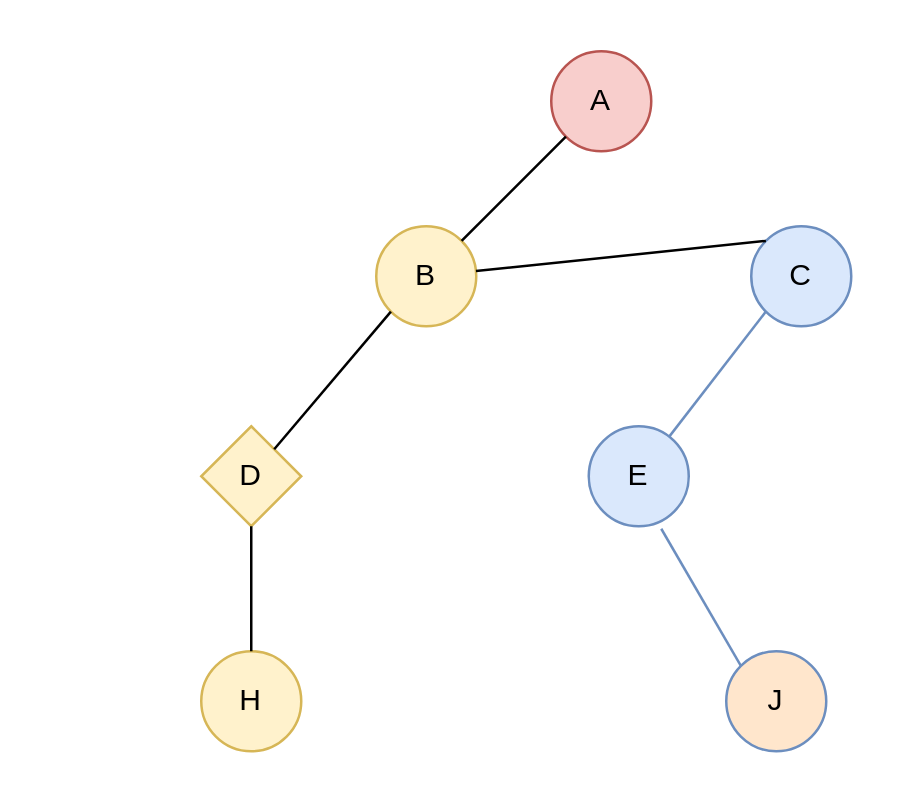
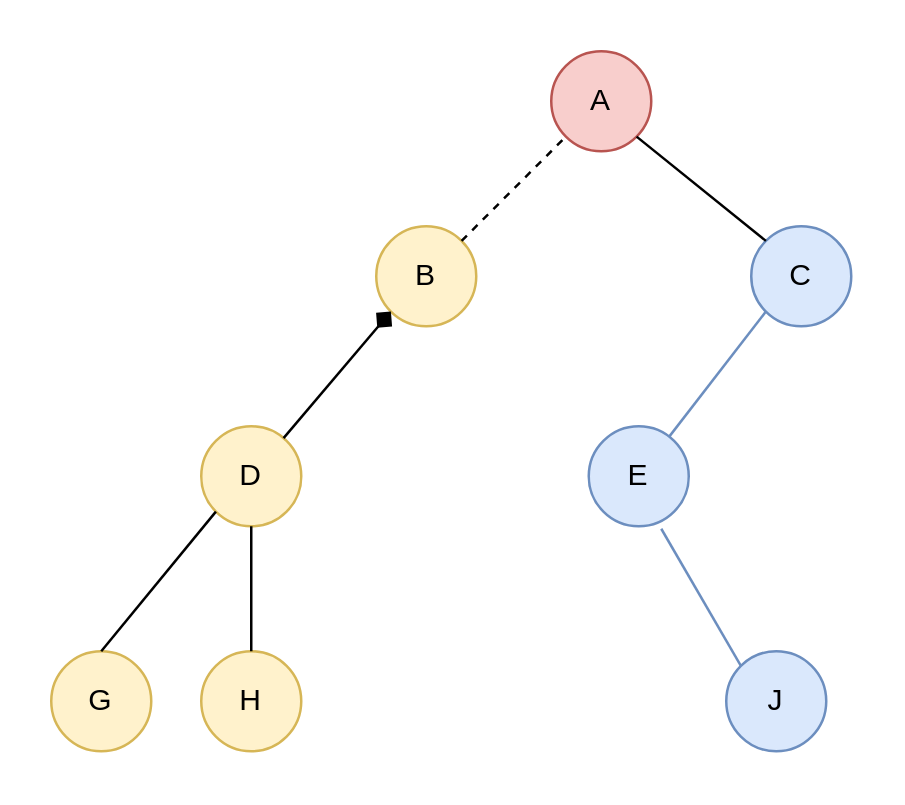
(516, 187) -> (516, 187)
(621, 256) -> (701, 189)
(384, 319) -> (378, 327)
(251, 476) -> (251, 476)
none -> (159, 581)
none -> (101, 701)
(776, 701) -> (776, 701)
